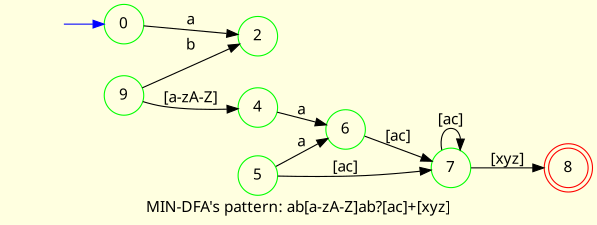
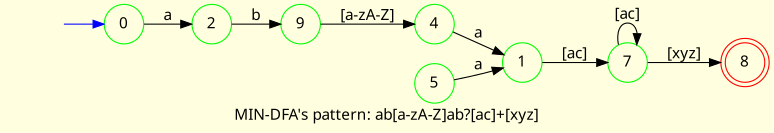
(186, 68) -> (251, 24)
(346, 129) -> (522, 63)
(349, 176) -> none
